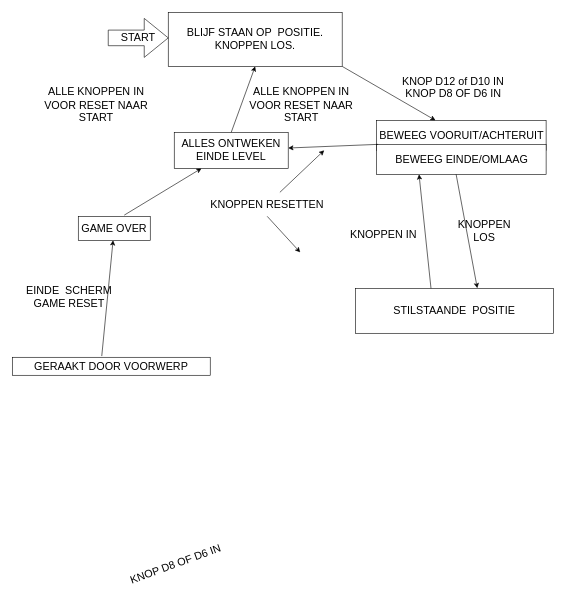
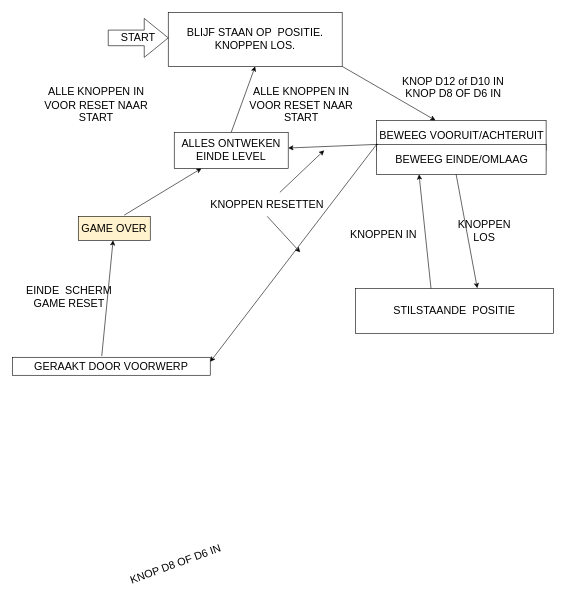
(114, 228) -> (114, 228)
none -> (294, 252)
